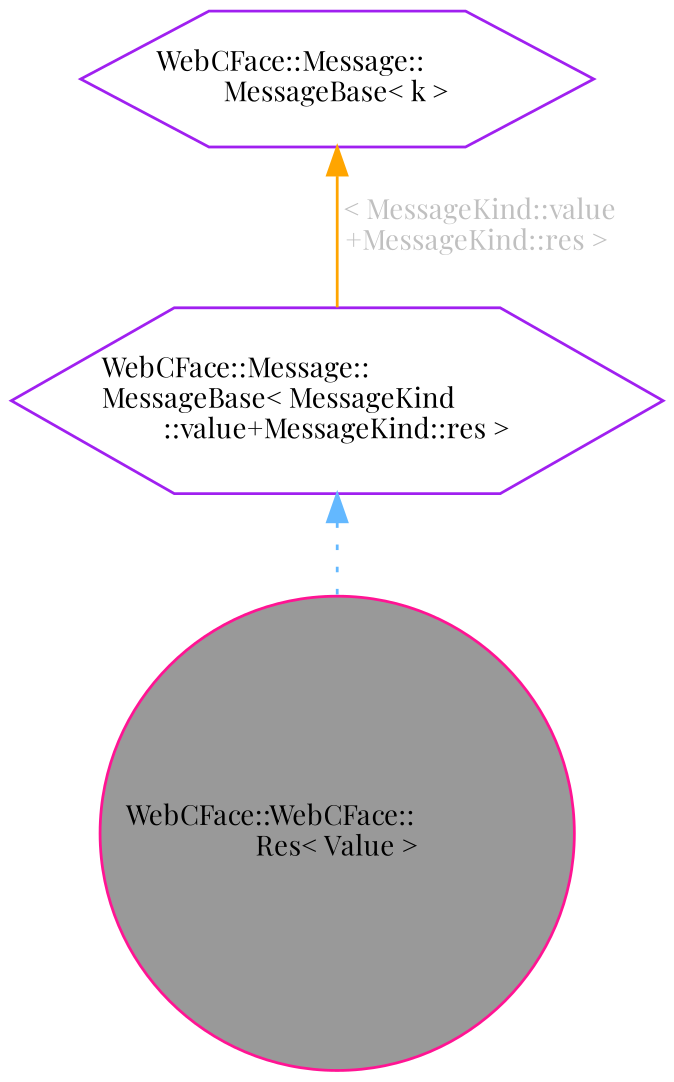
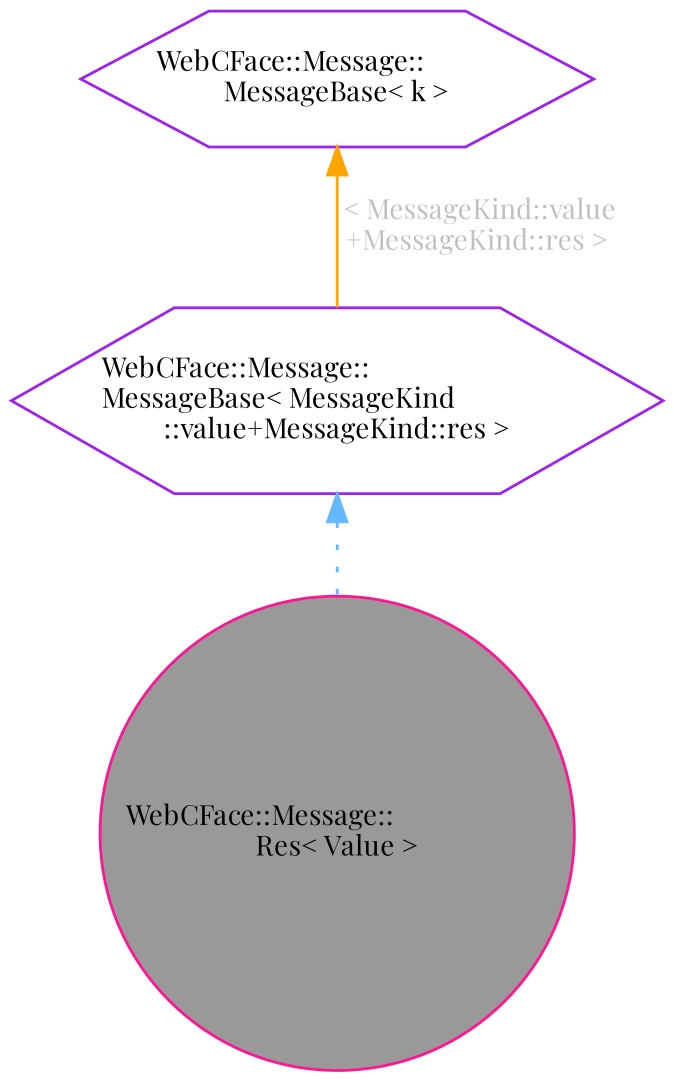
(337, 833) -> (337, 833)
